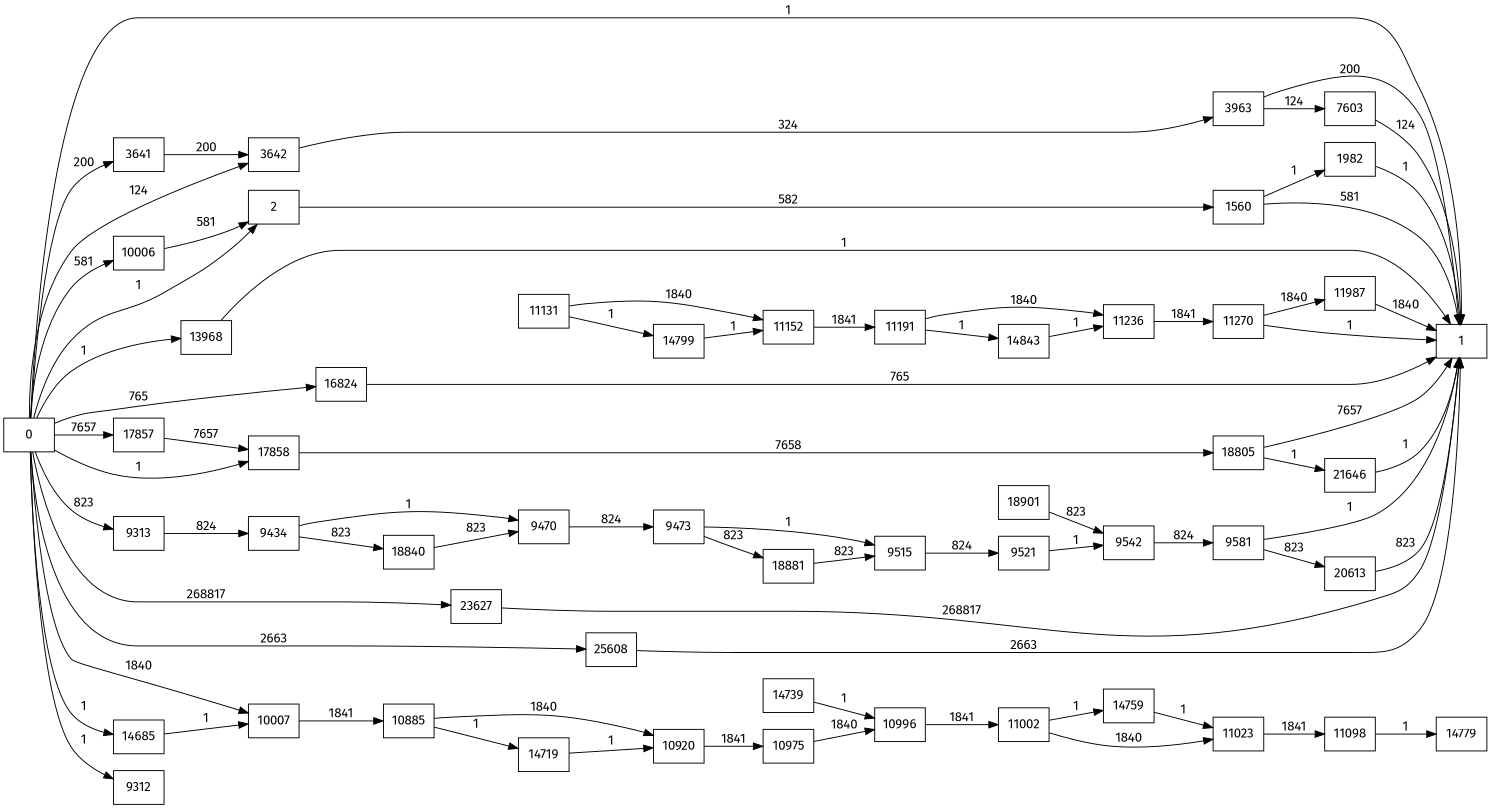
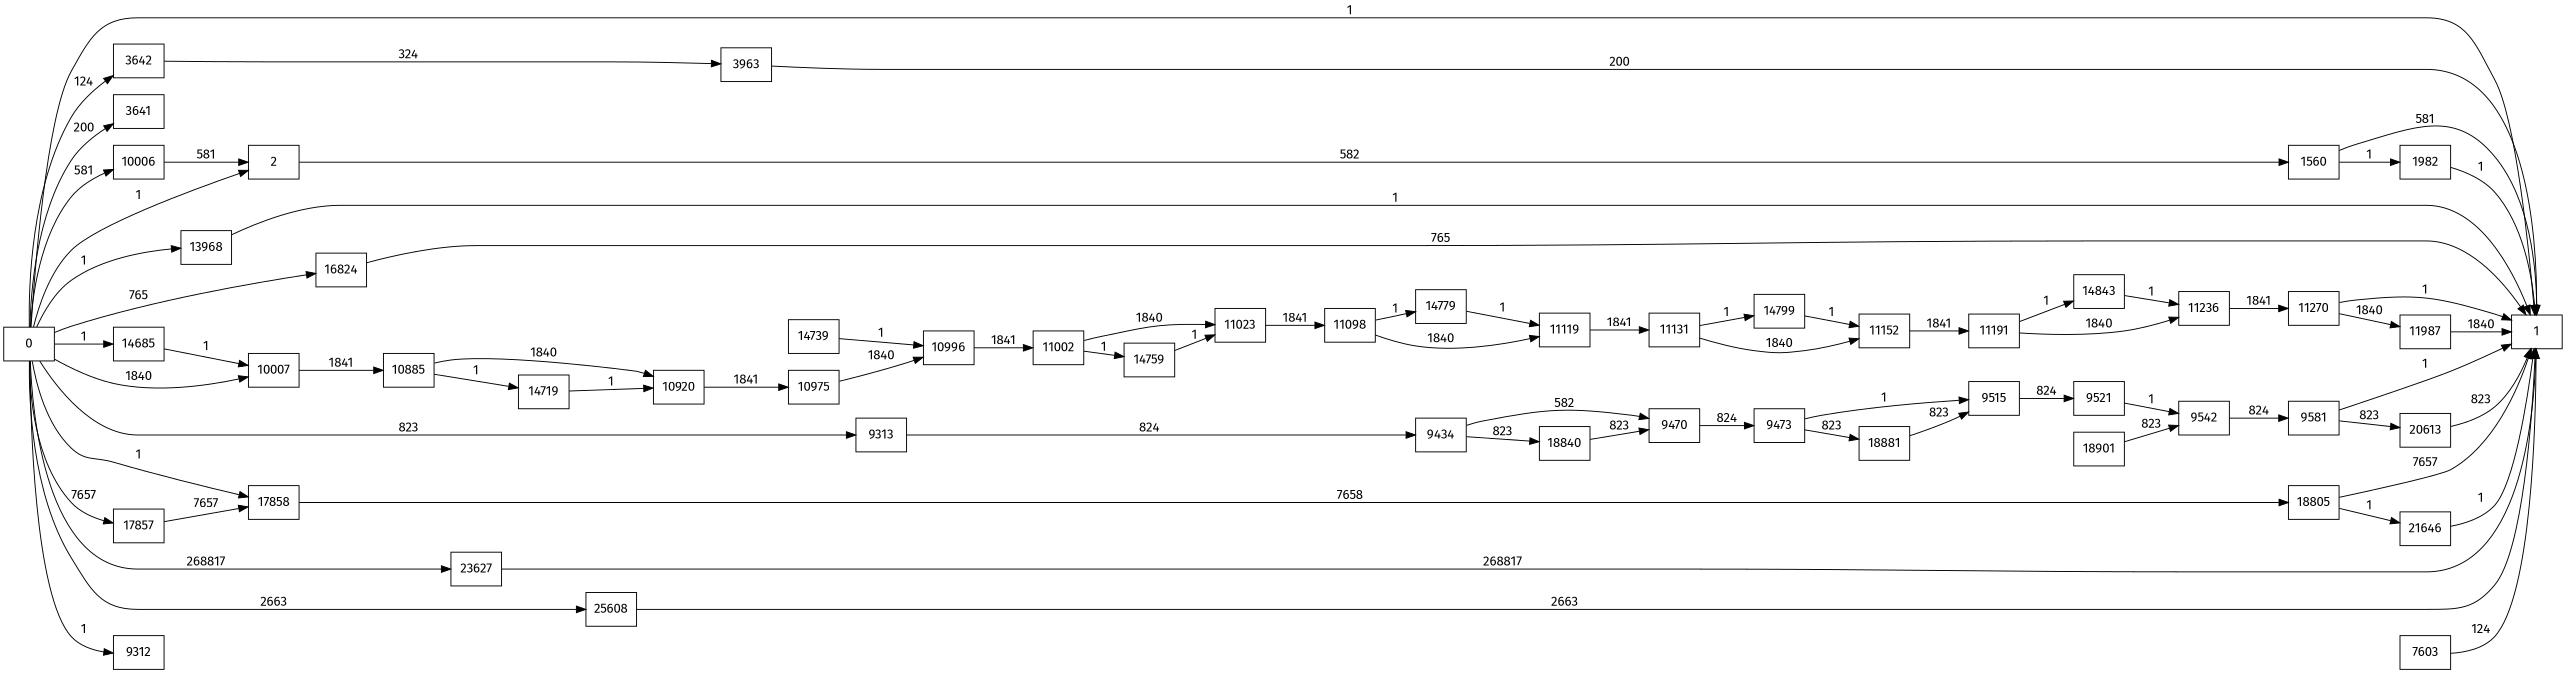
(1289, 109) -> none
(201, 155) -> none
none -> (1565, 330)
(409, 505) -> (1565, 404)
